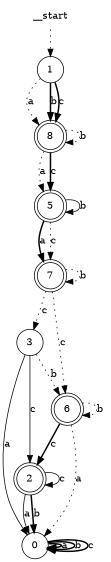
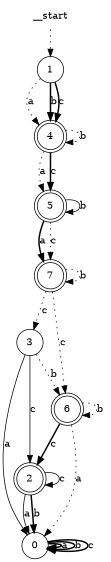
(50, 136) -> (50, 136)
